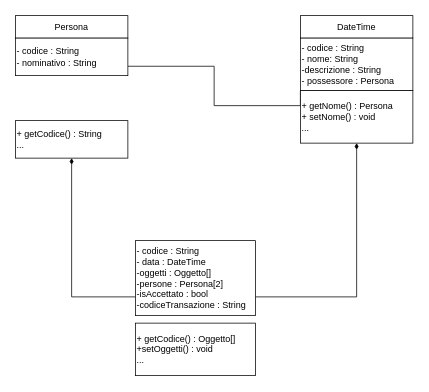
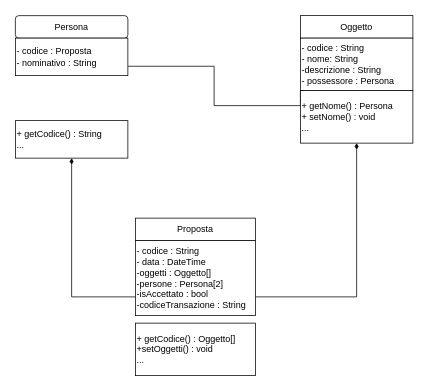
(72, 27) -> (72, 27)
(357, 27) -> (357, 27)
(62, 57) -> (62, 57)
none -> (195, 229)
